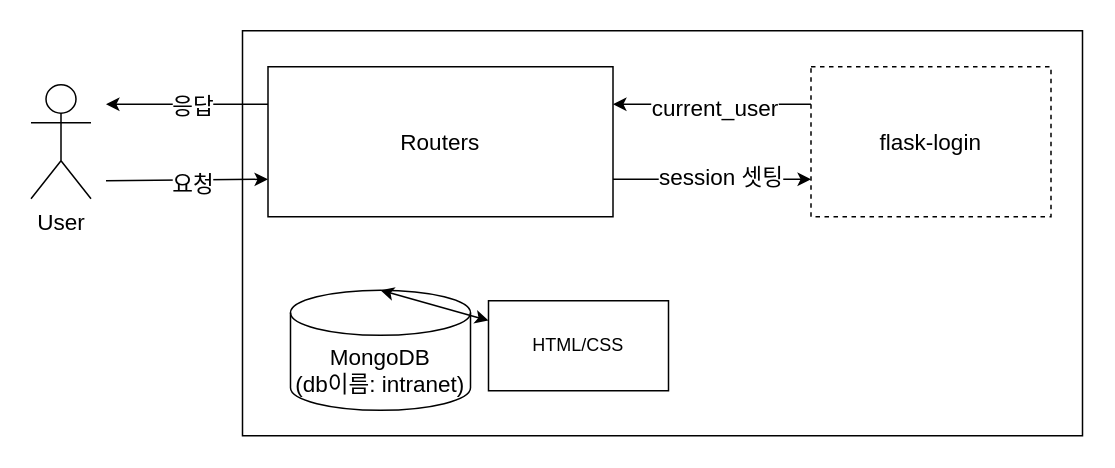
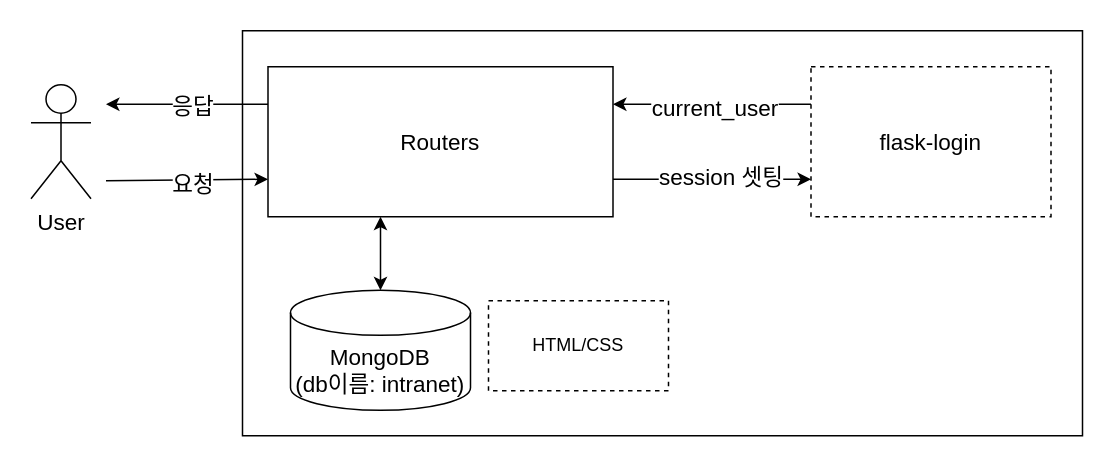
(434, 305) -> (380, 254)
(578, 346) -> (578, 346)
